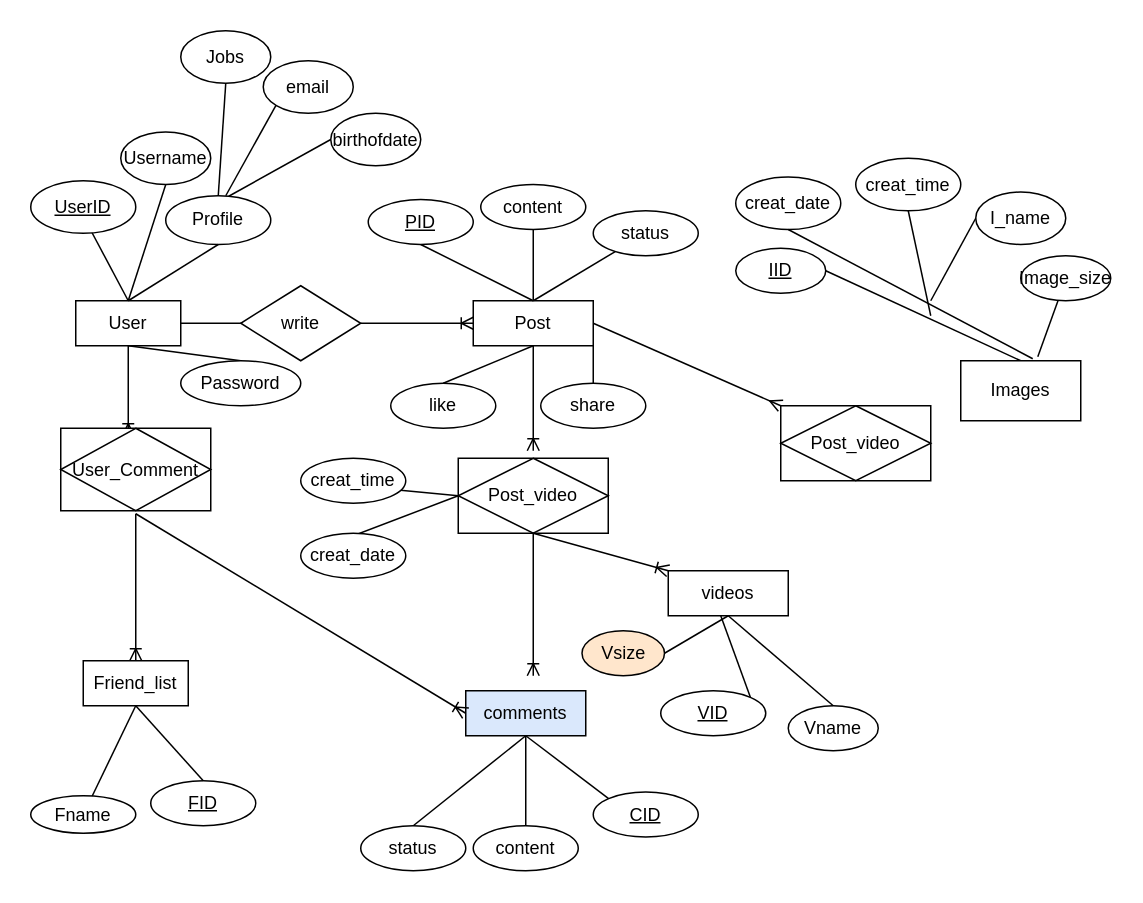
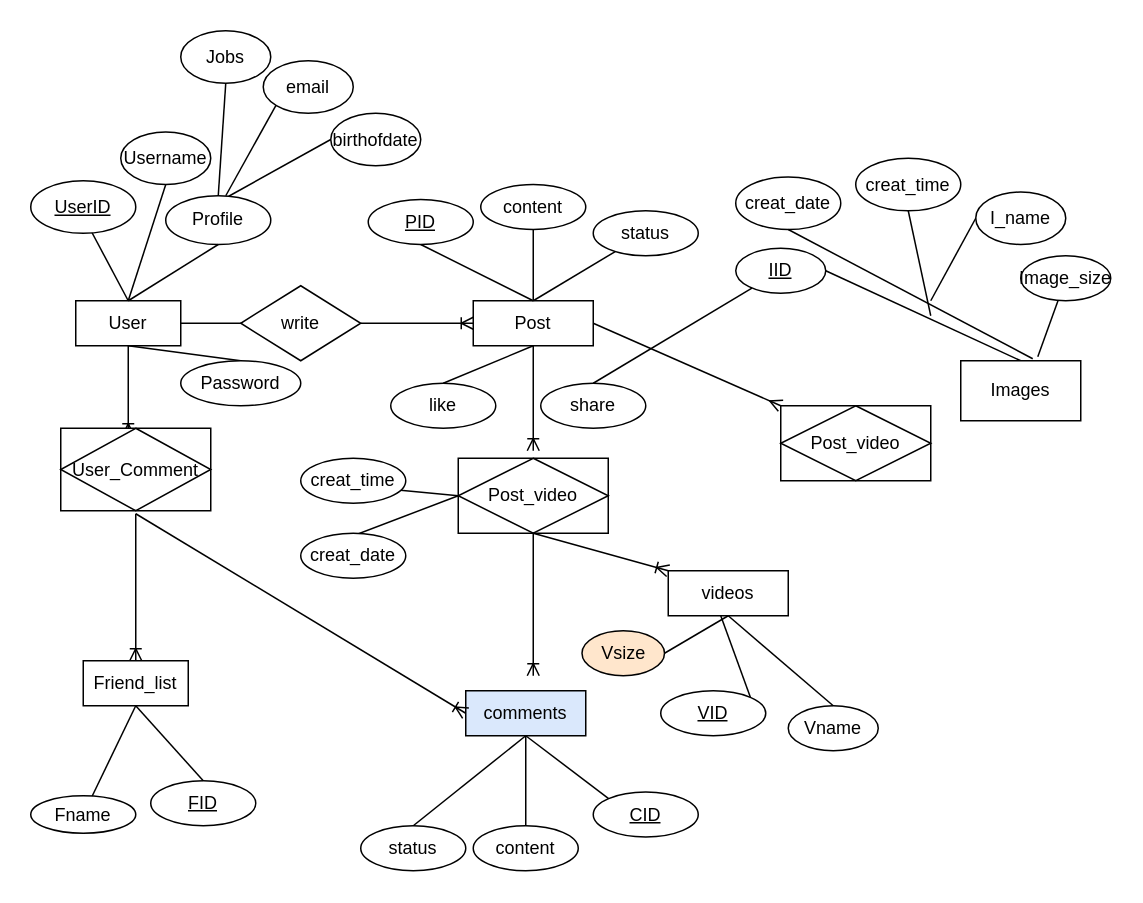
(593, 365) -> (672, 336)
